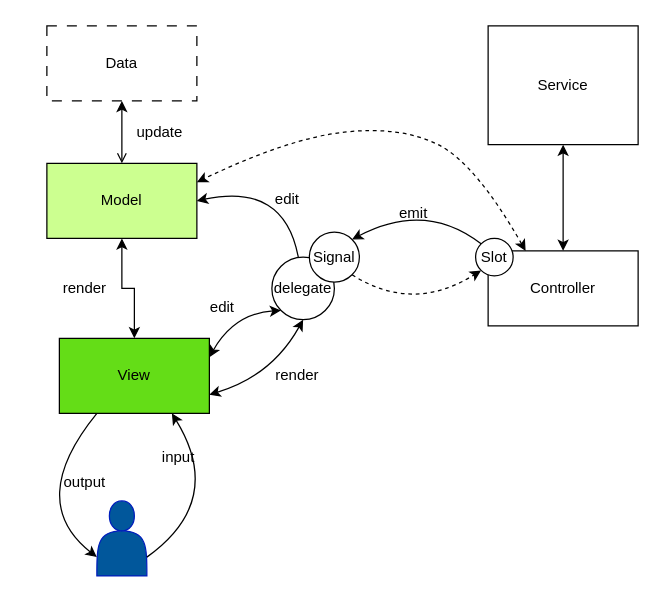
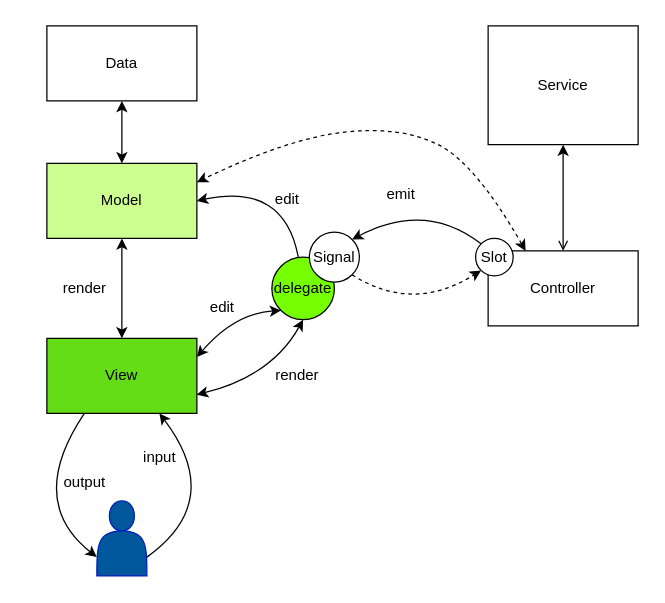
(122, 63) -> (122, 63)
(159, 132) -> none
(122, 155) -> (122, 153)
(413, 213) -> (401, 194)
(563, 241) -> (563, 242)
(303, 288) -> (303, 288)
(134, 376) -> (122, 376)
(178, 457) -> (159, 457)
